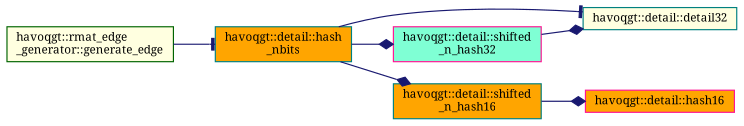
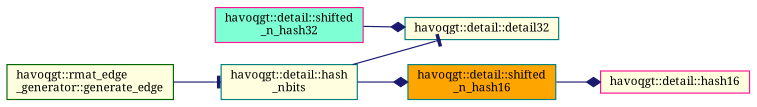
(283, 44) -> (289, 82)
(365, 44) -> none
(660, 101) -> (675, 82)
